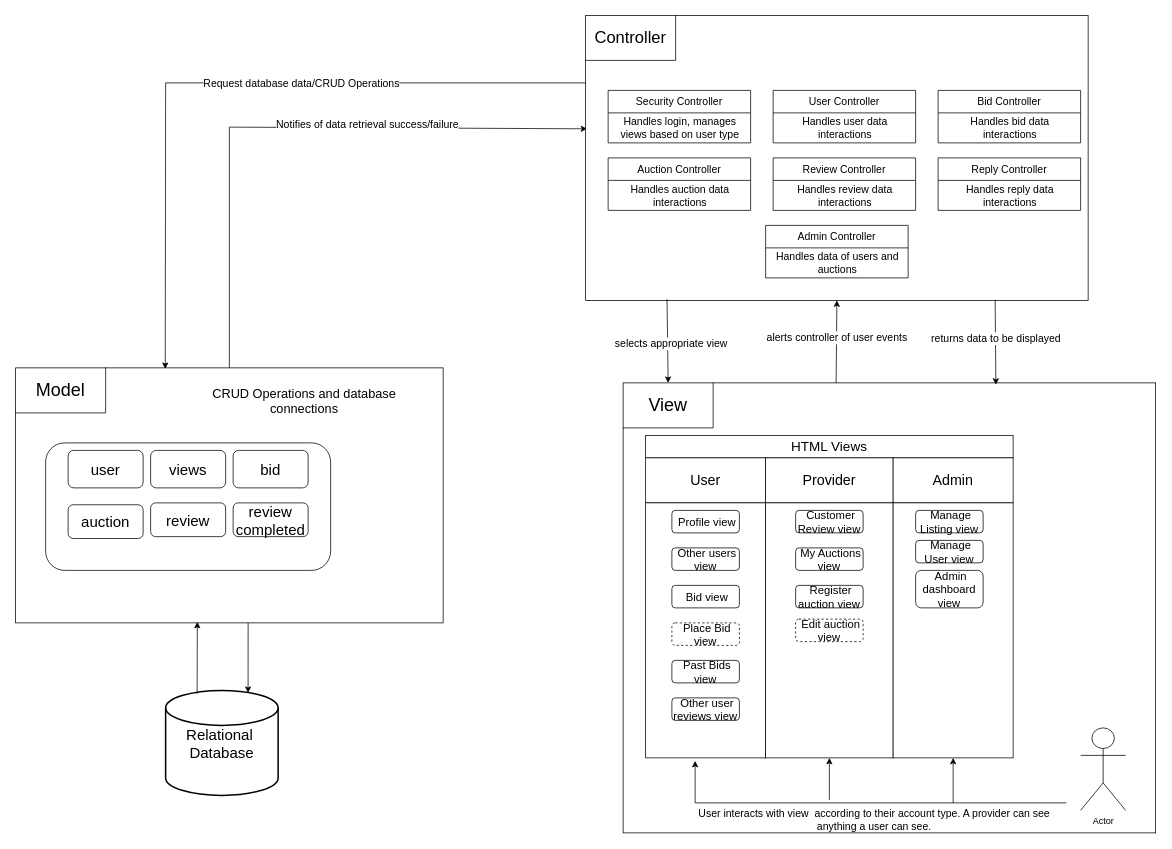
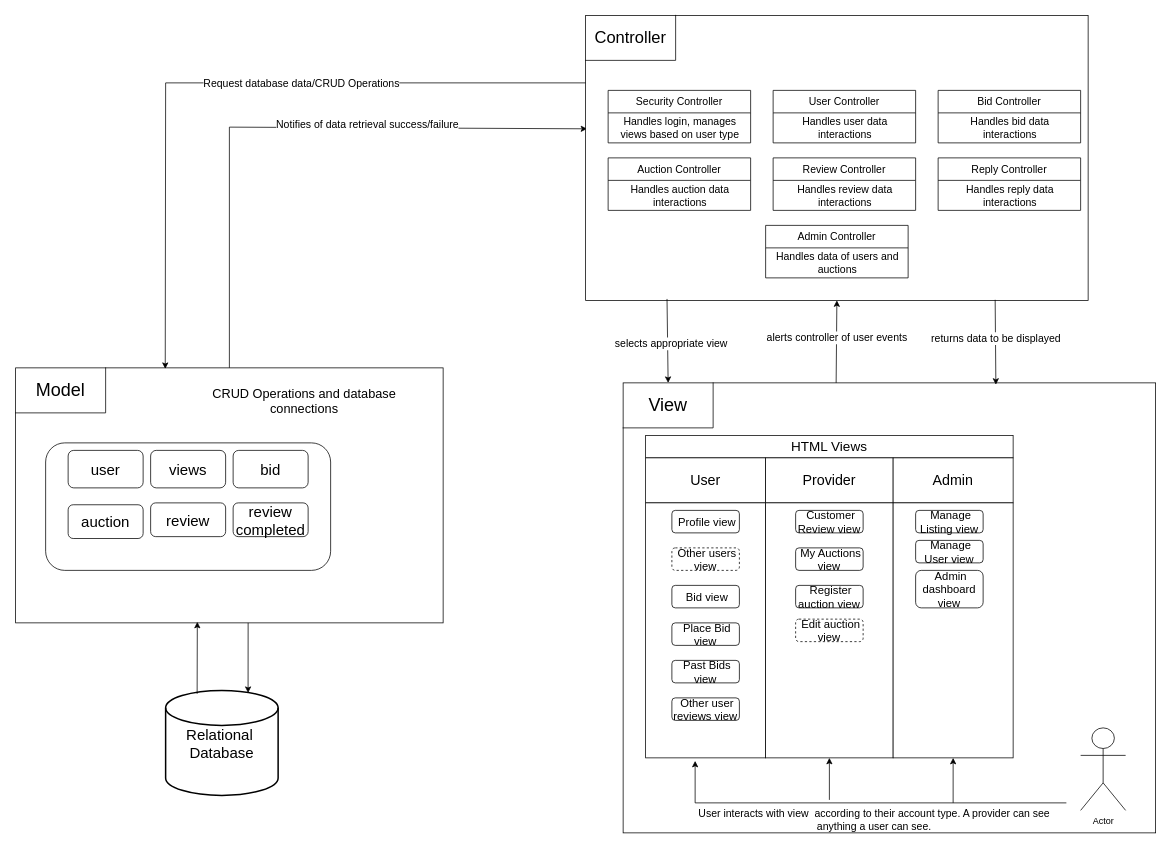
(705, 559) -> (705, 559)
(705, 634) -> (705, 634)
